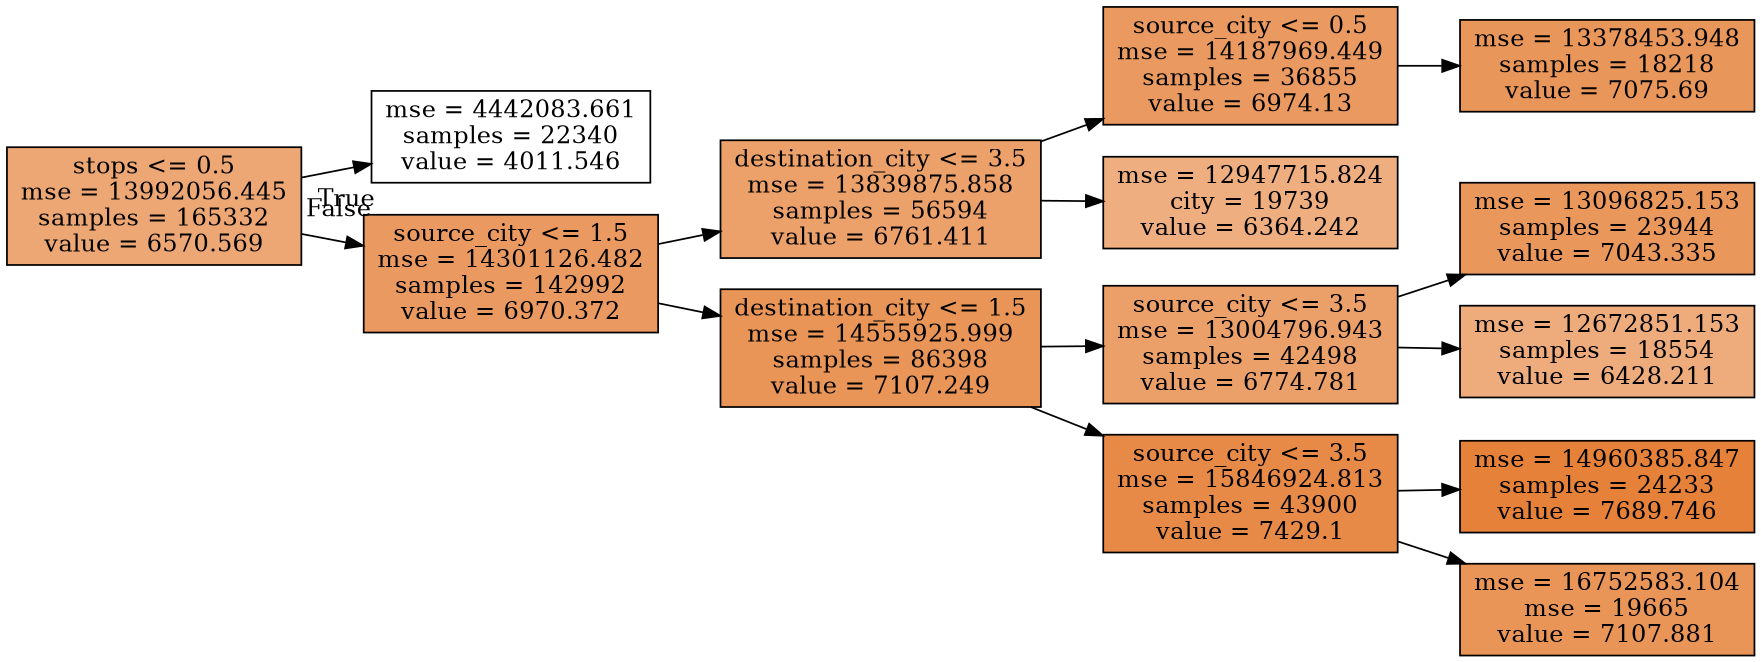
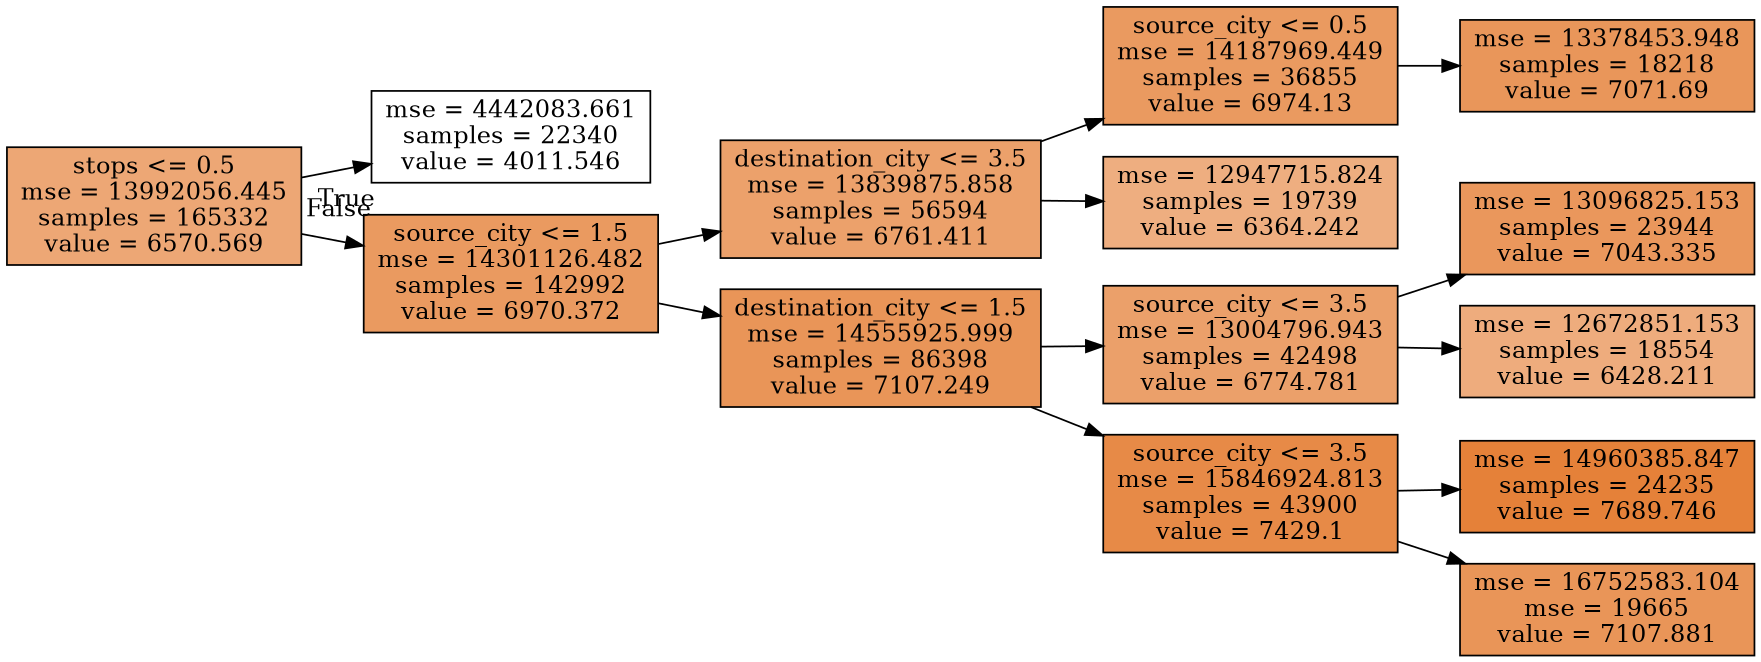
(1607, 66) -> (1607, 66)
(1250, 203) -> (1250, 203)
(1607, 487) -> (1607, 487)
